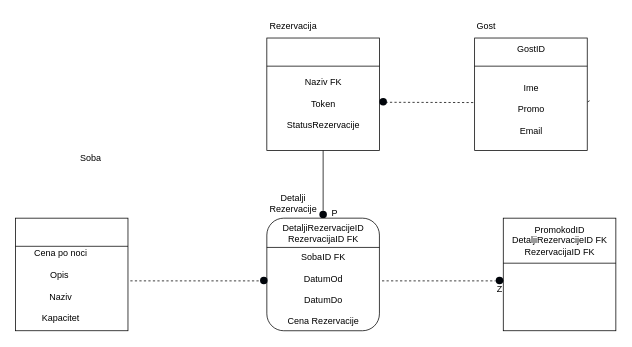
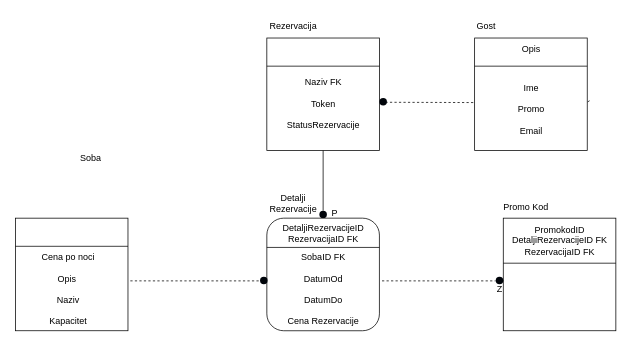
(531, 49) -> (531, 49)
none -> (525, 207)
(60, 285) -> (68, 289)
